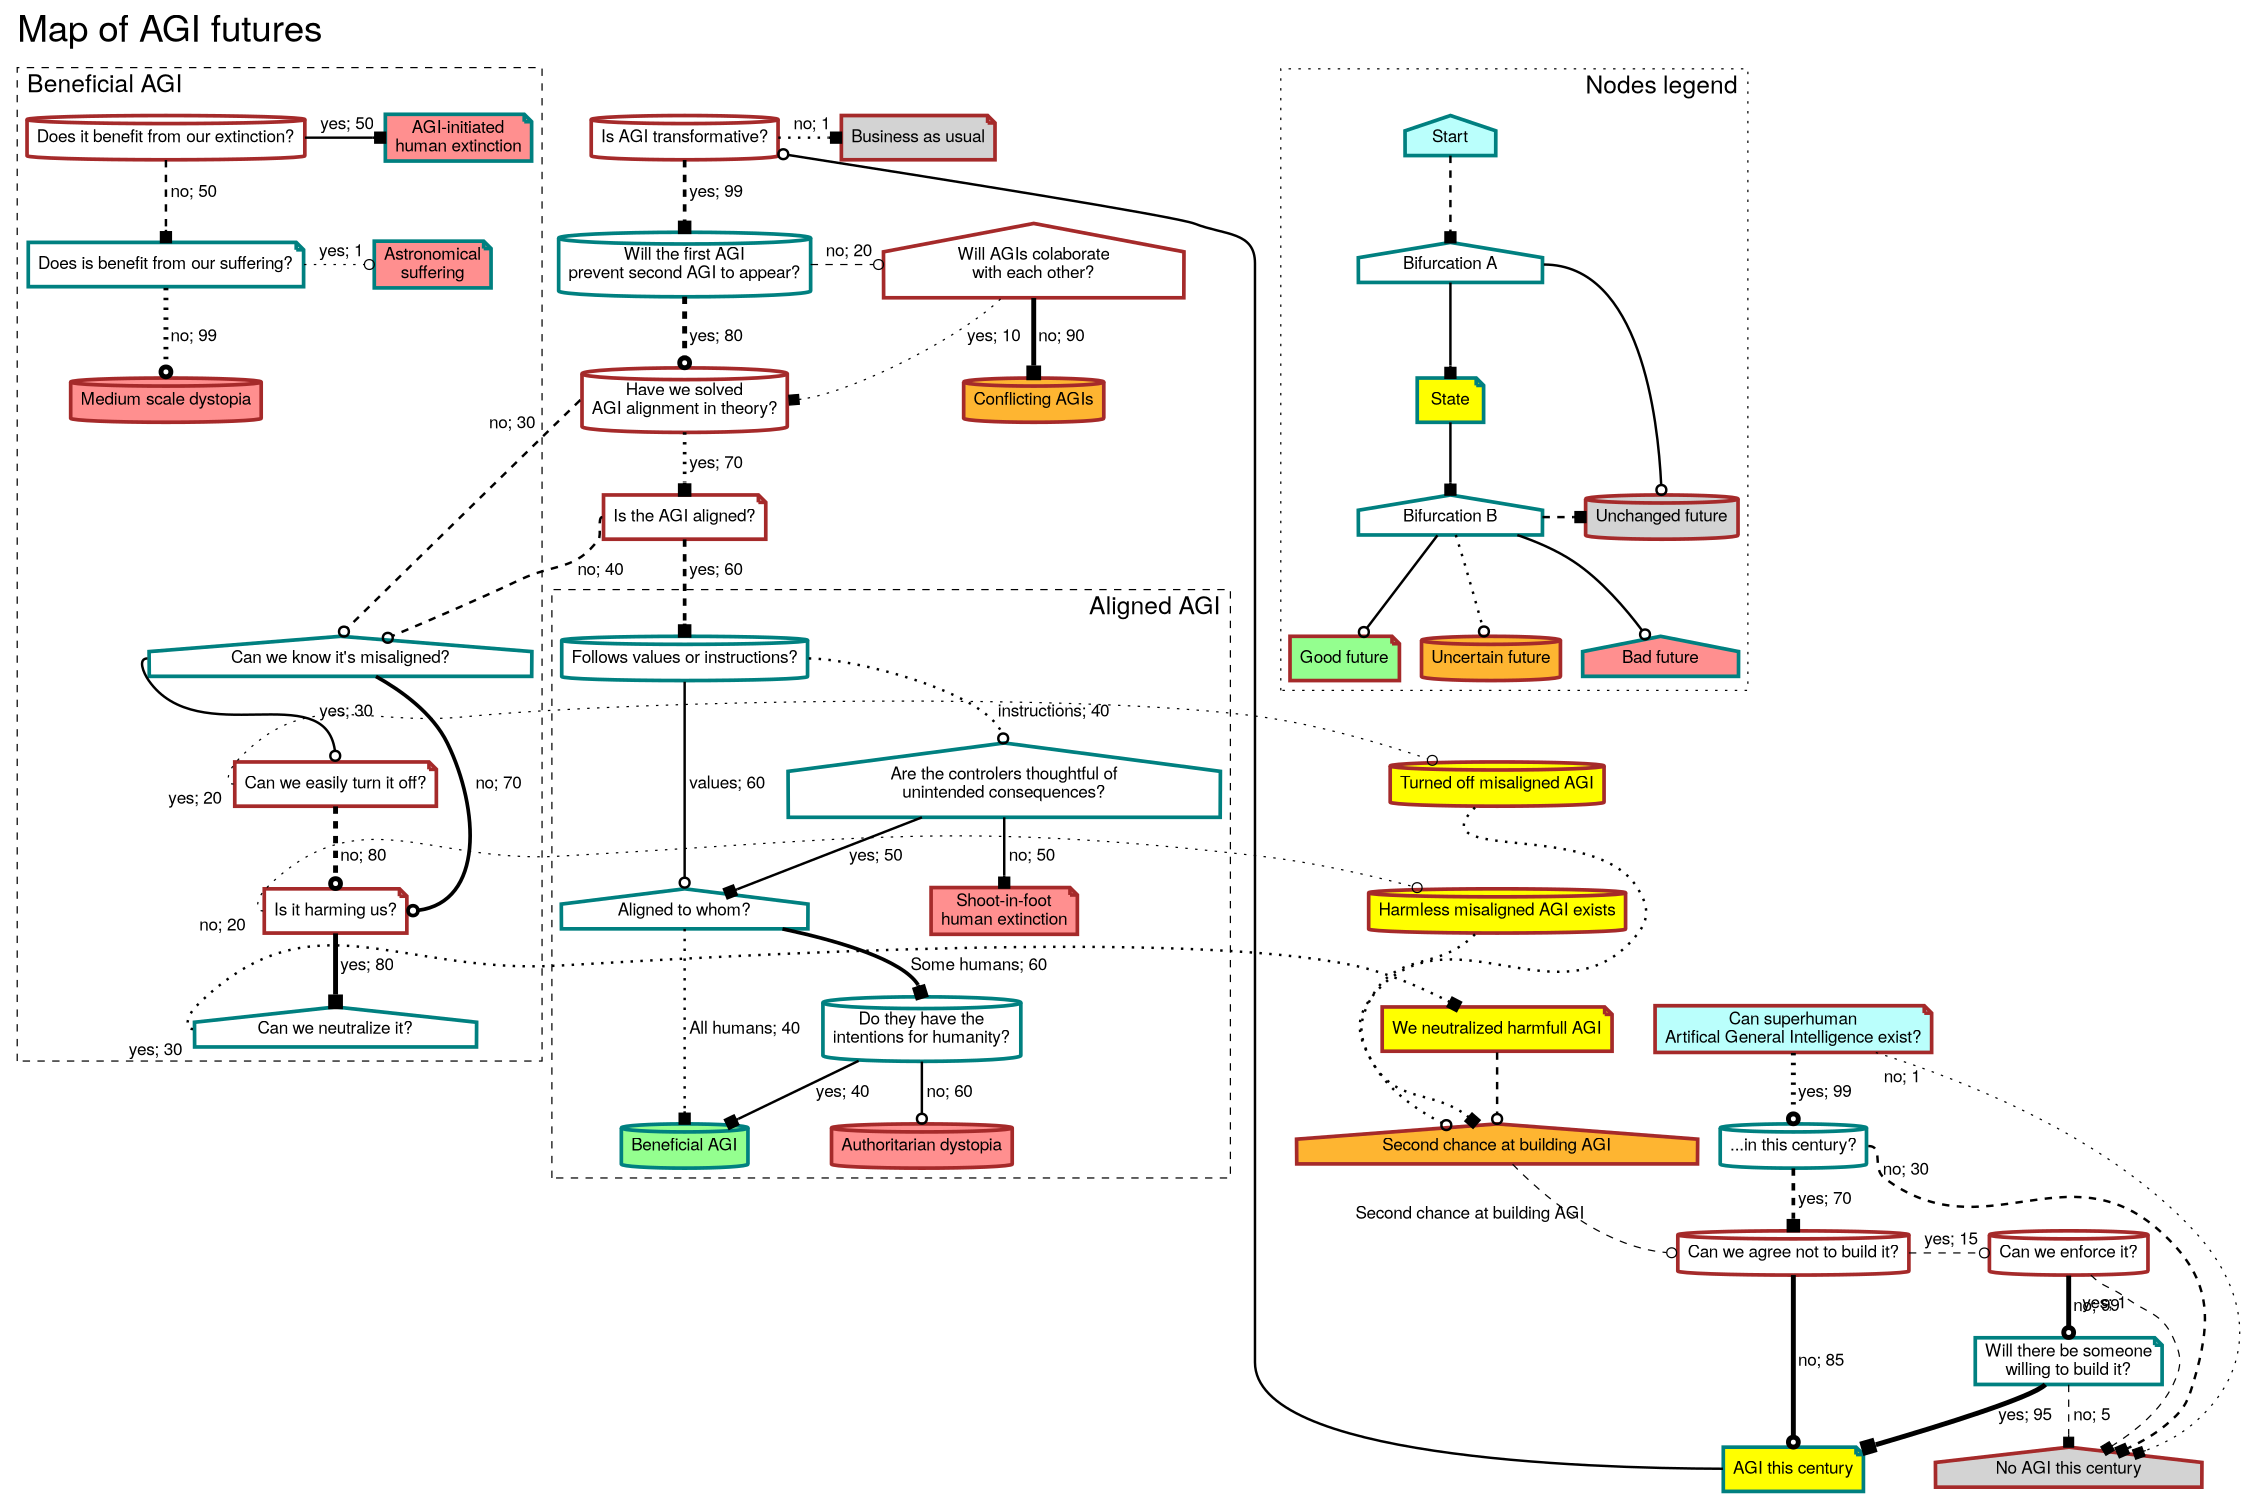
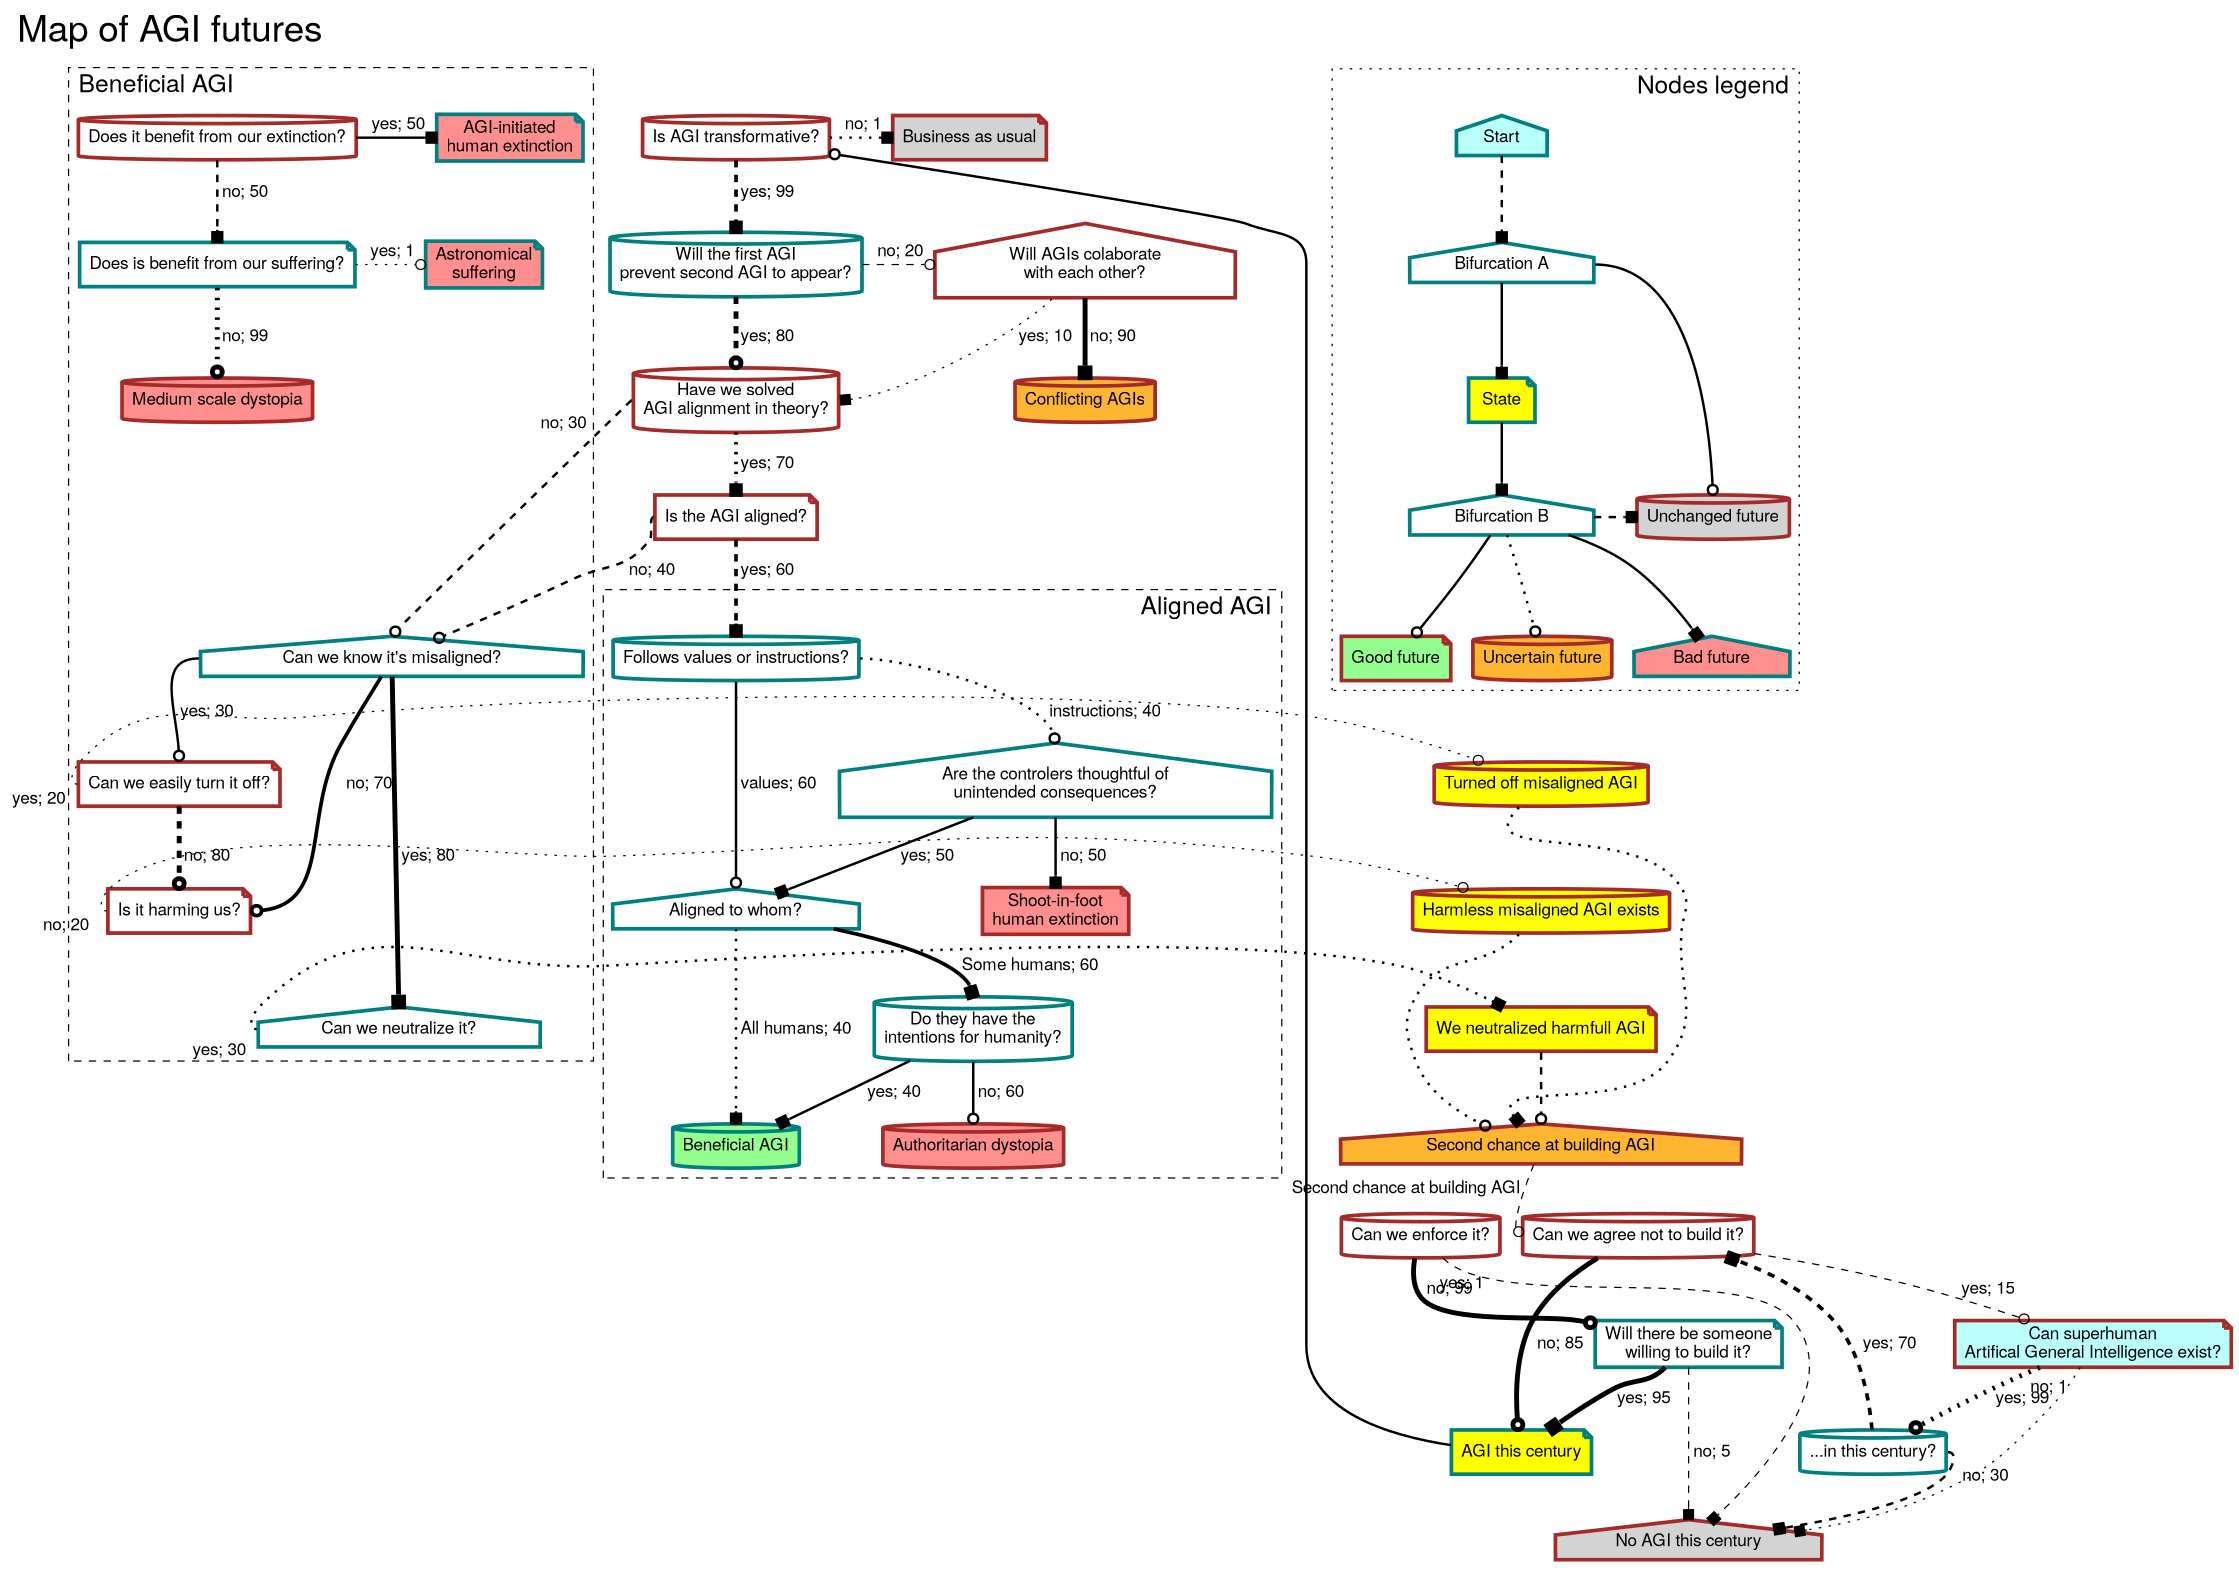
(1588, 572) -> (1638, 571)
(336, 964) -> (395, 836)
(1944, 1253) -> (1888, 1280)
